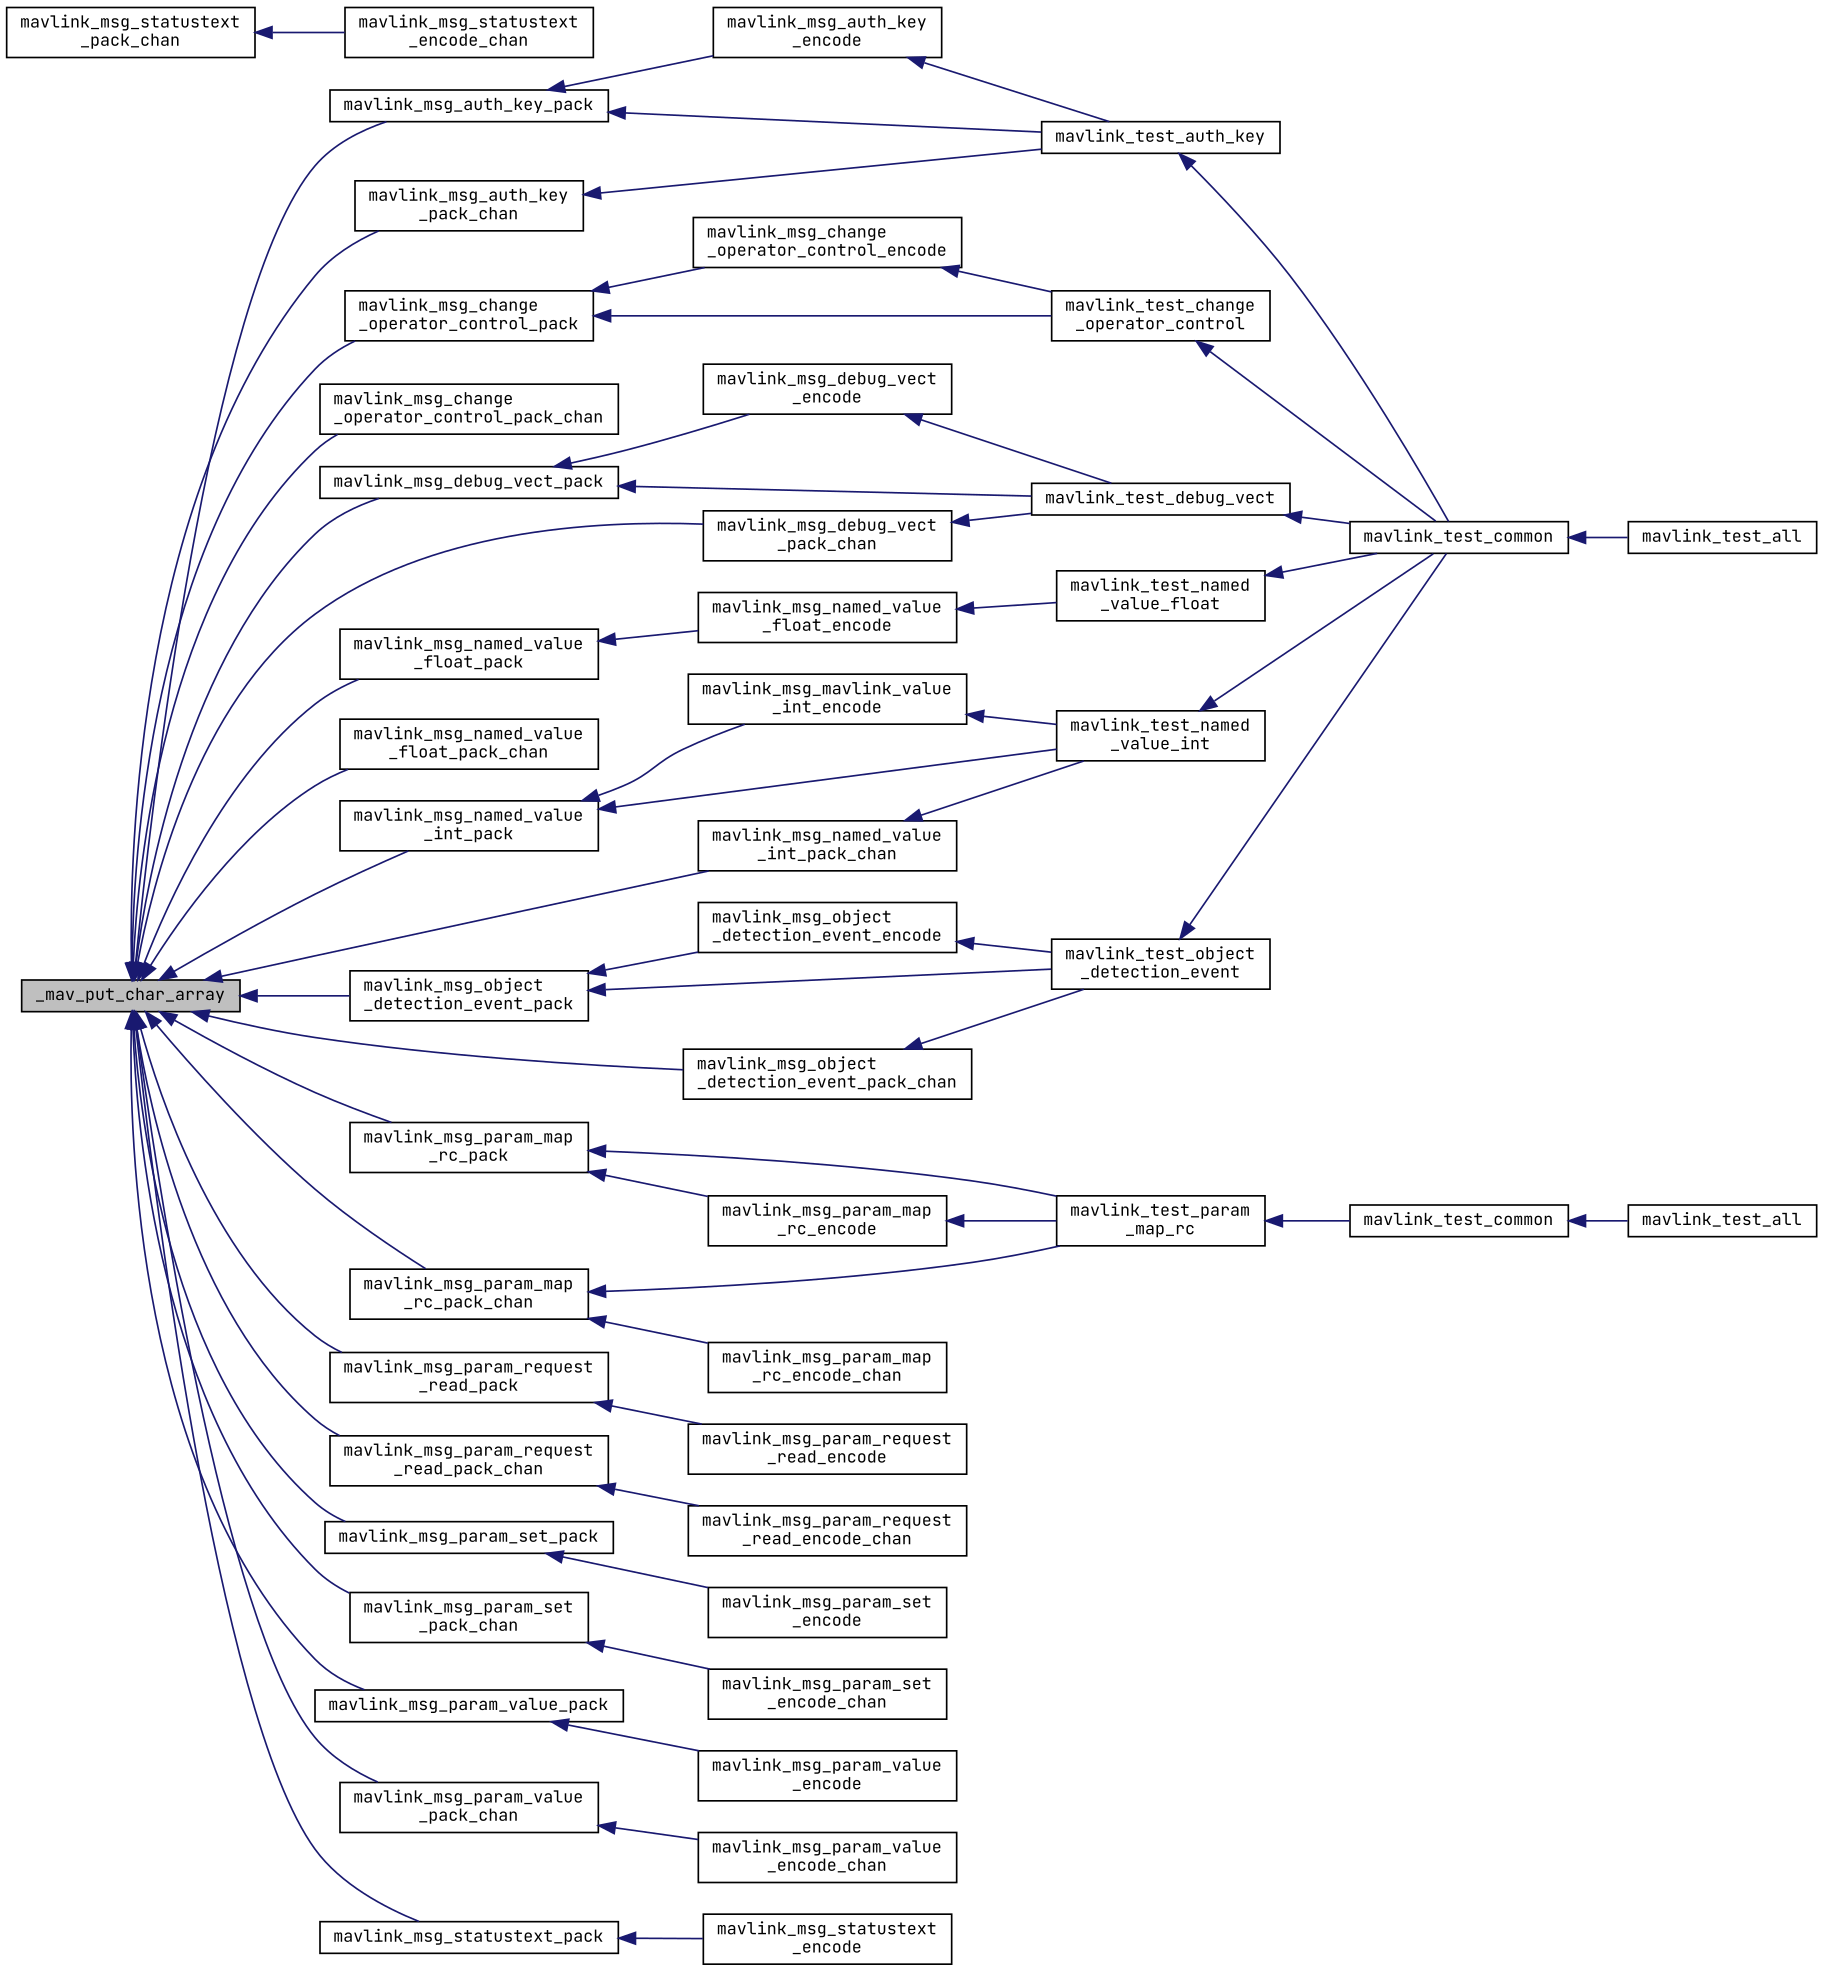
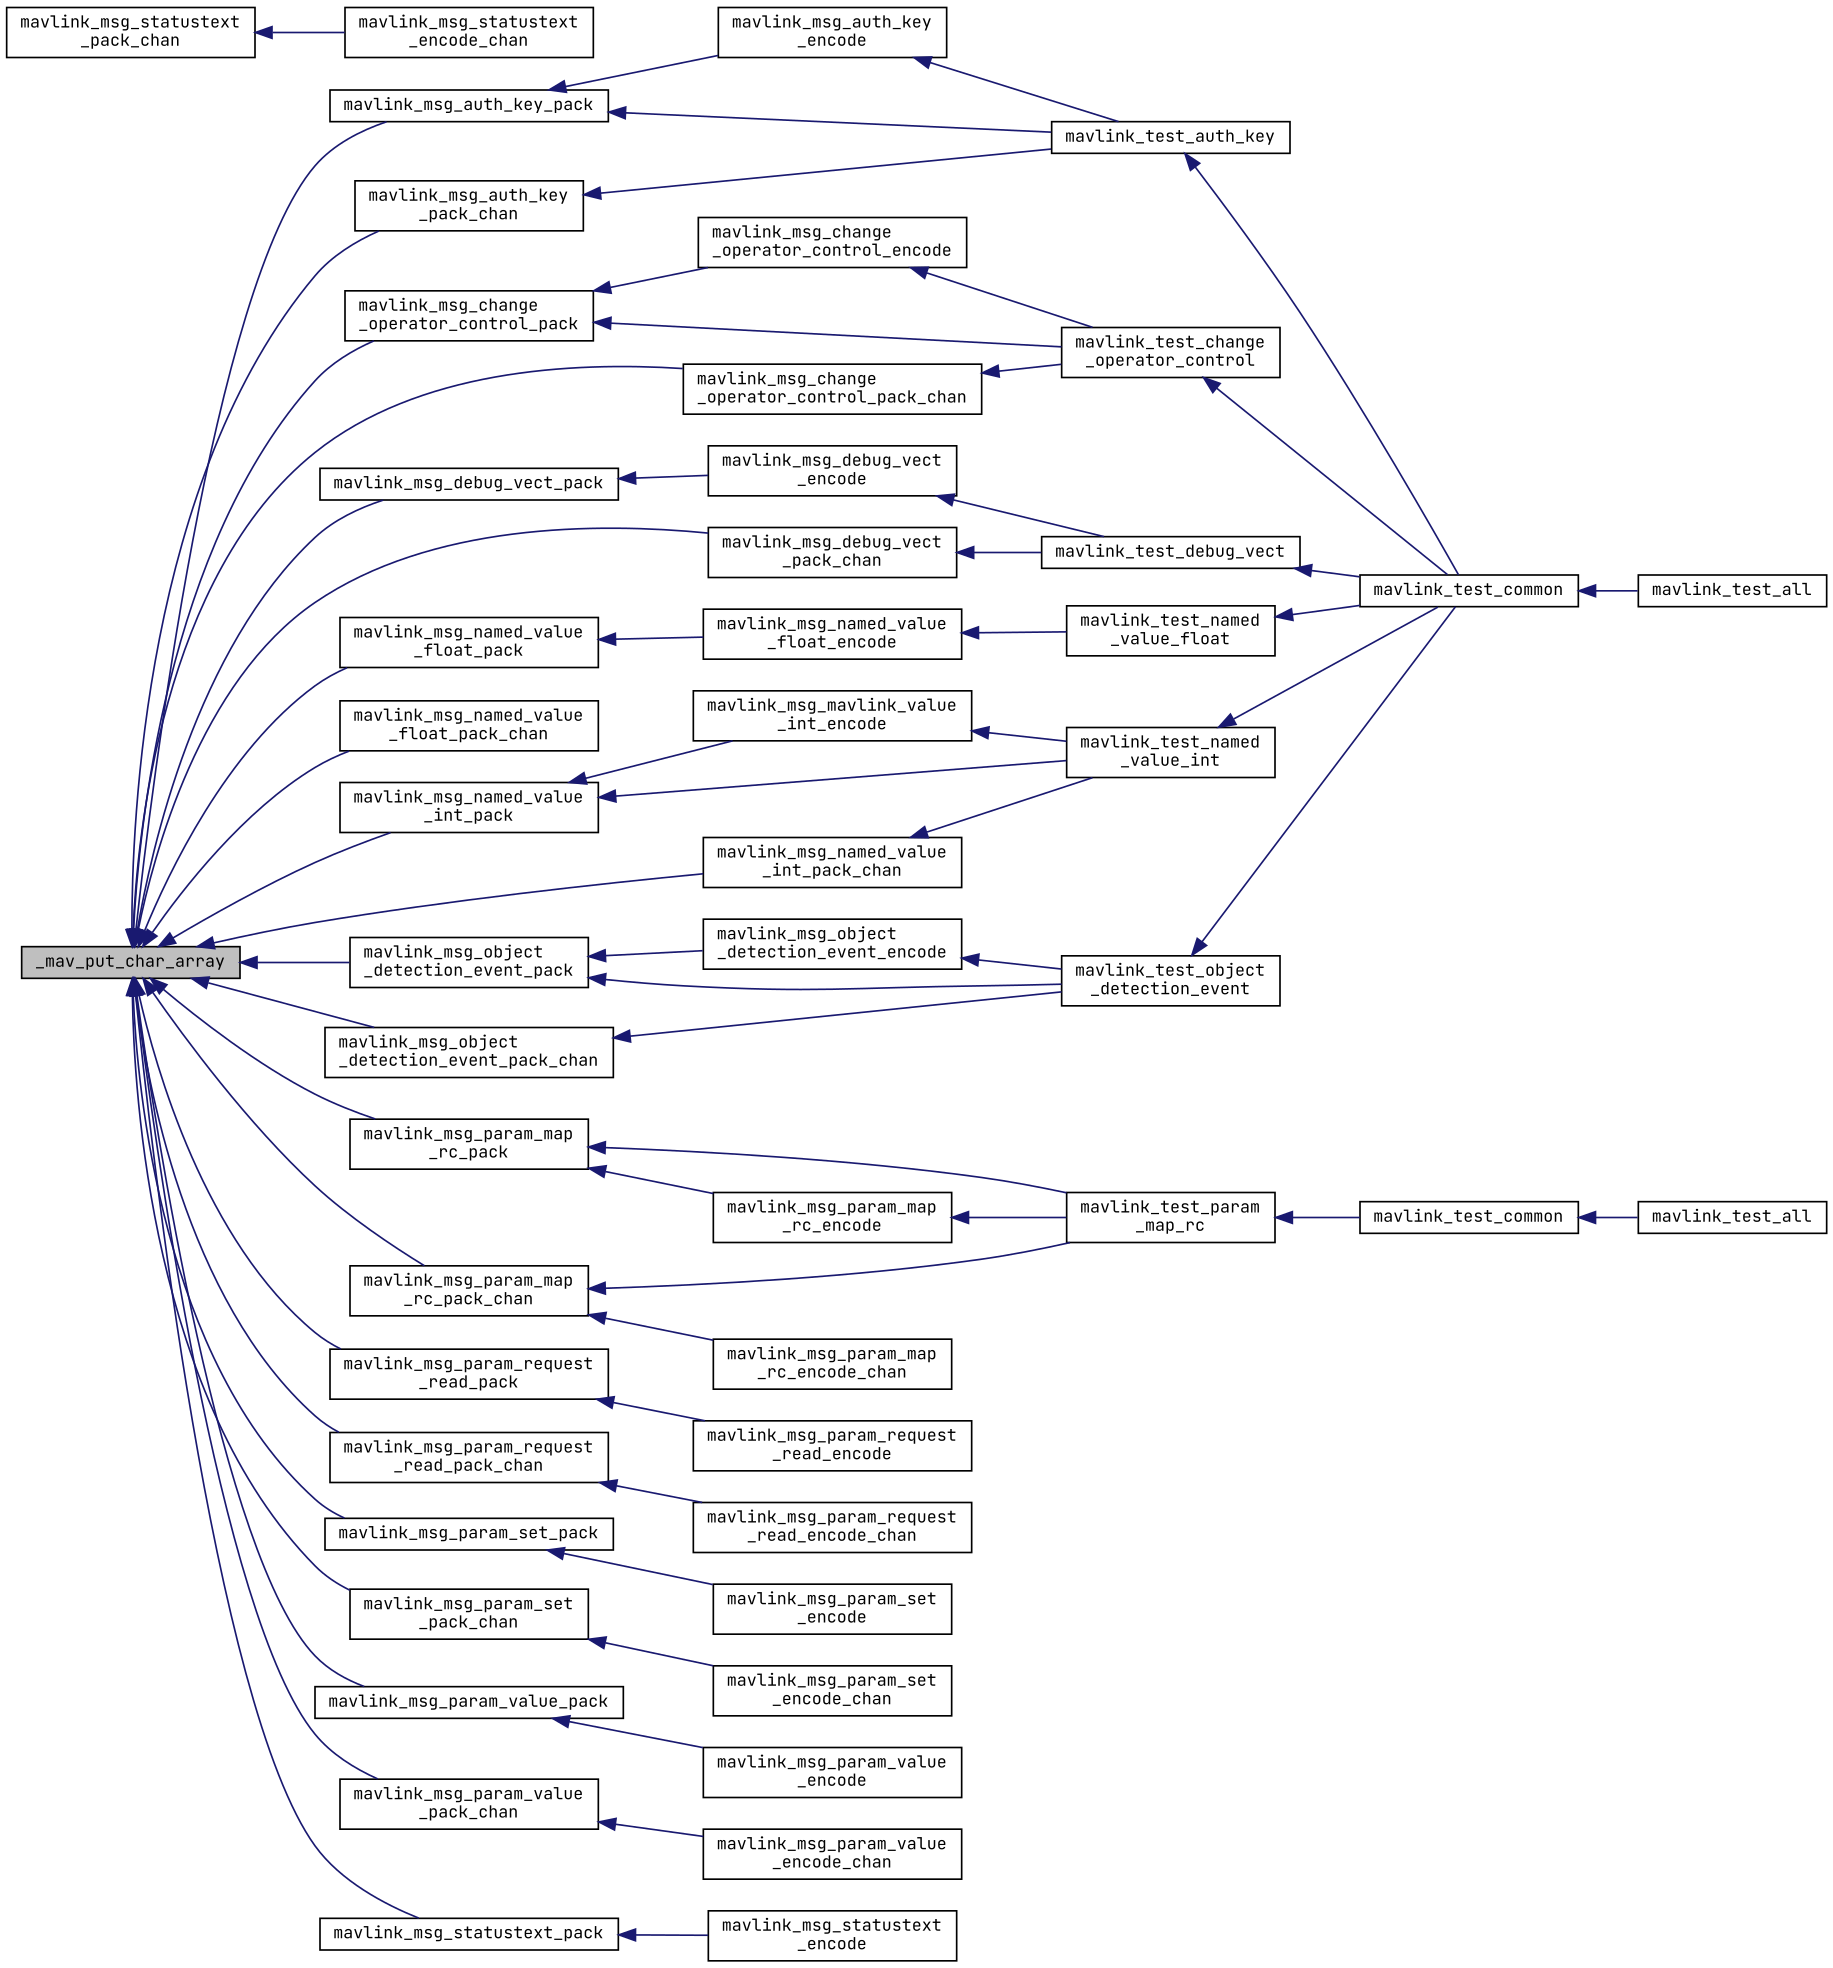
none -> (1030, 368)
(833, 491) -> none
